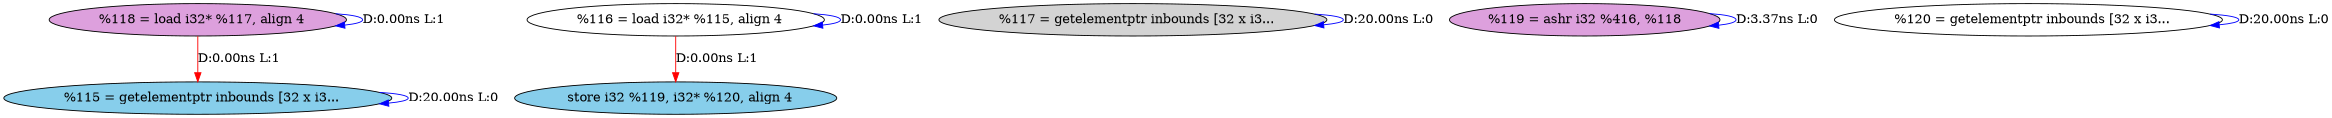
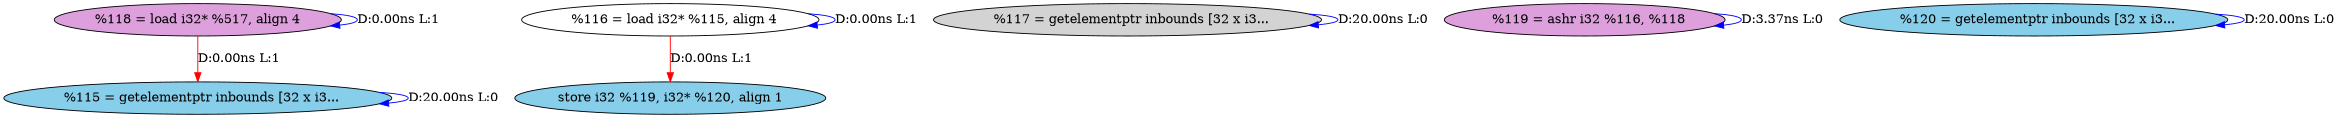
(198, 20) -> (198, 20)
(1585, 20) -> (1585, 20)
(2028, 20) -> (2034, 20)
(676, 98) -> (670, 98)
